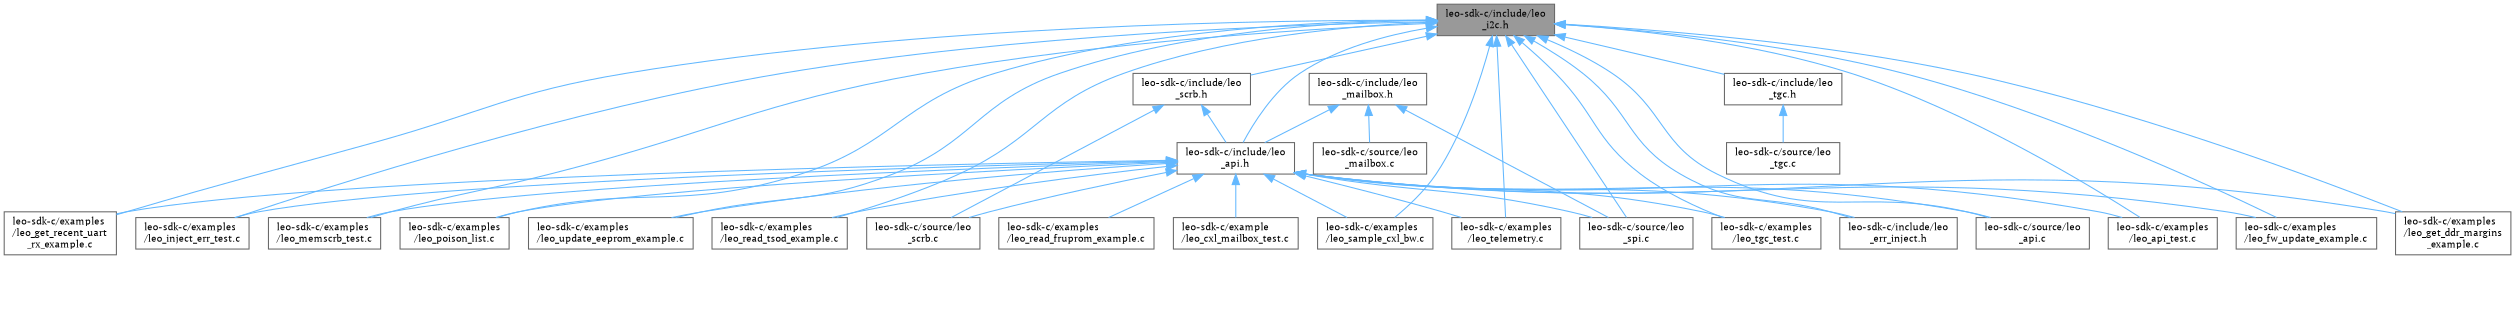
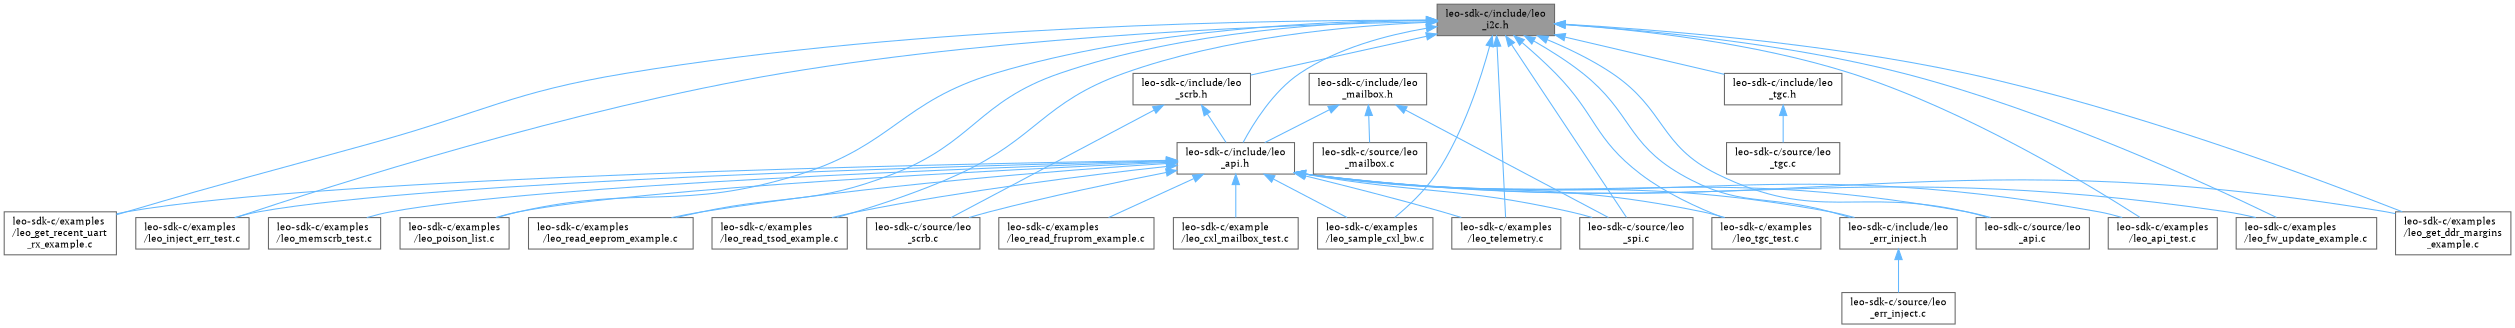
(891, 80) -> none
(611, 233) -> (611, 233)
none -> (1899, 308)
